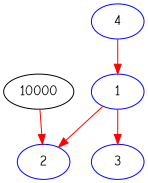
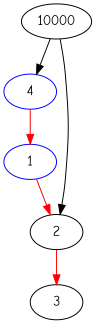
none -> (45, 52)
(41, 122) -> (68, 122)
(118, 122) -> (57, 262)
(44, 162) -> (57, 232)
(118, 162) -> (57, 302)
